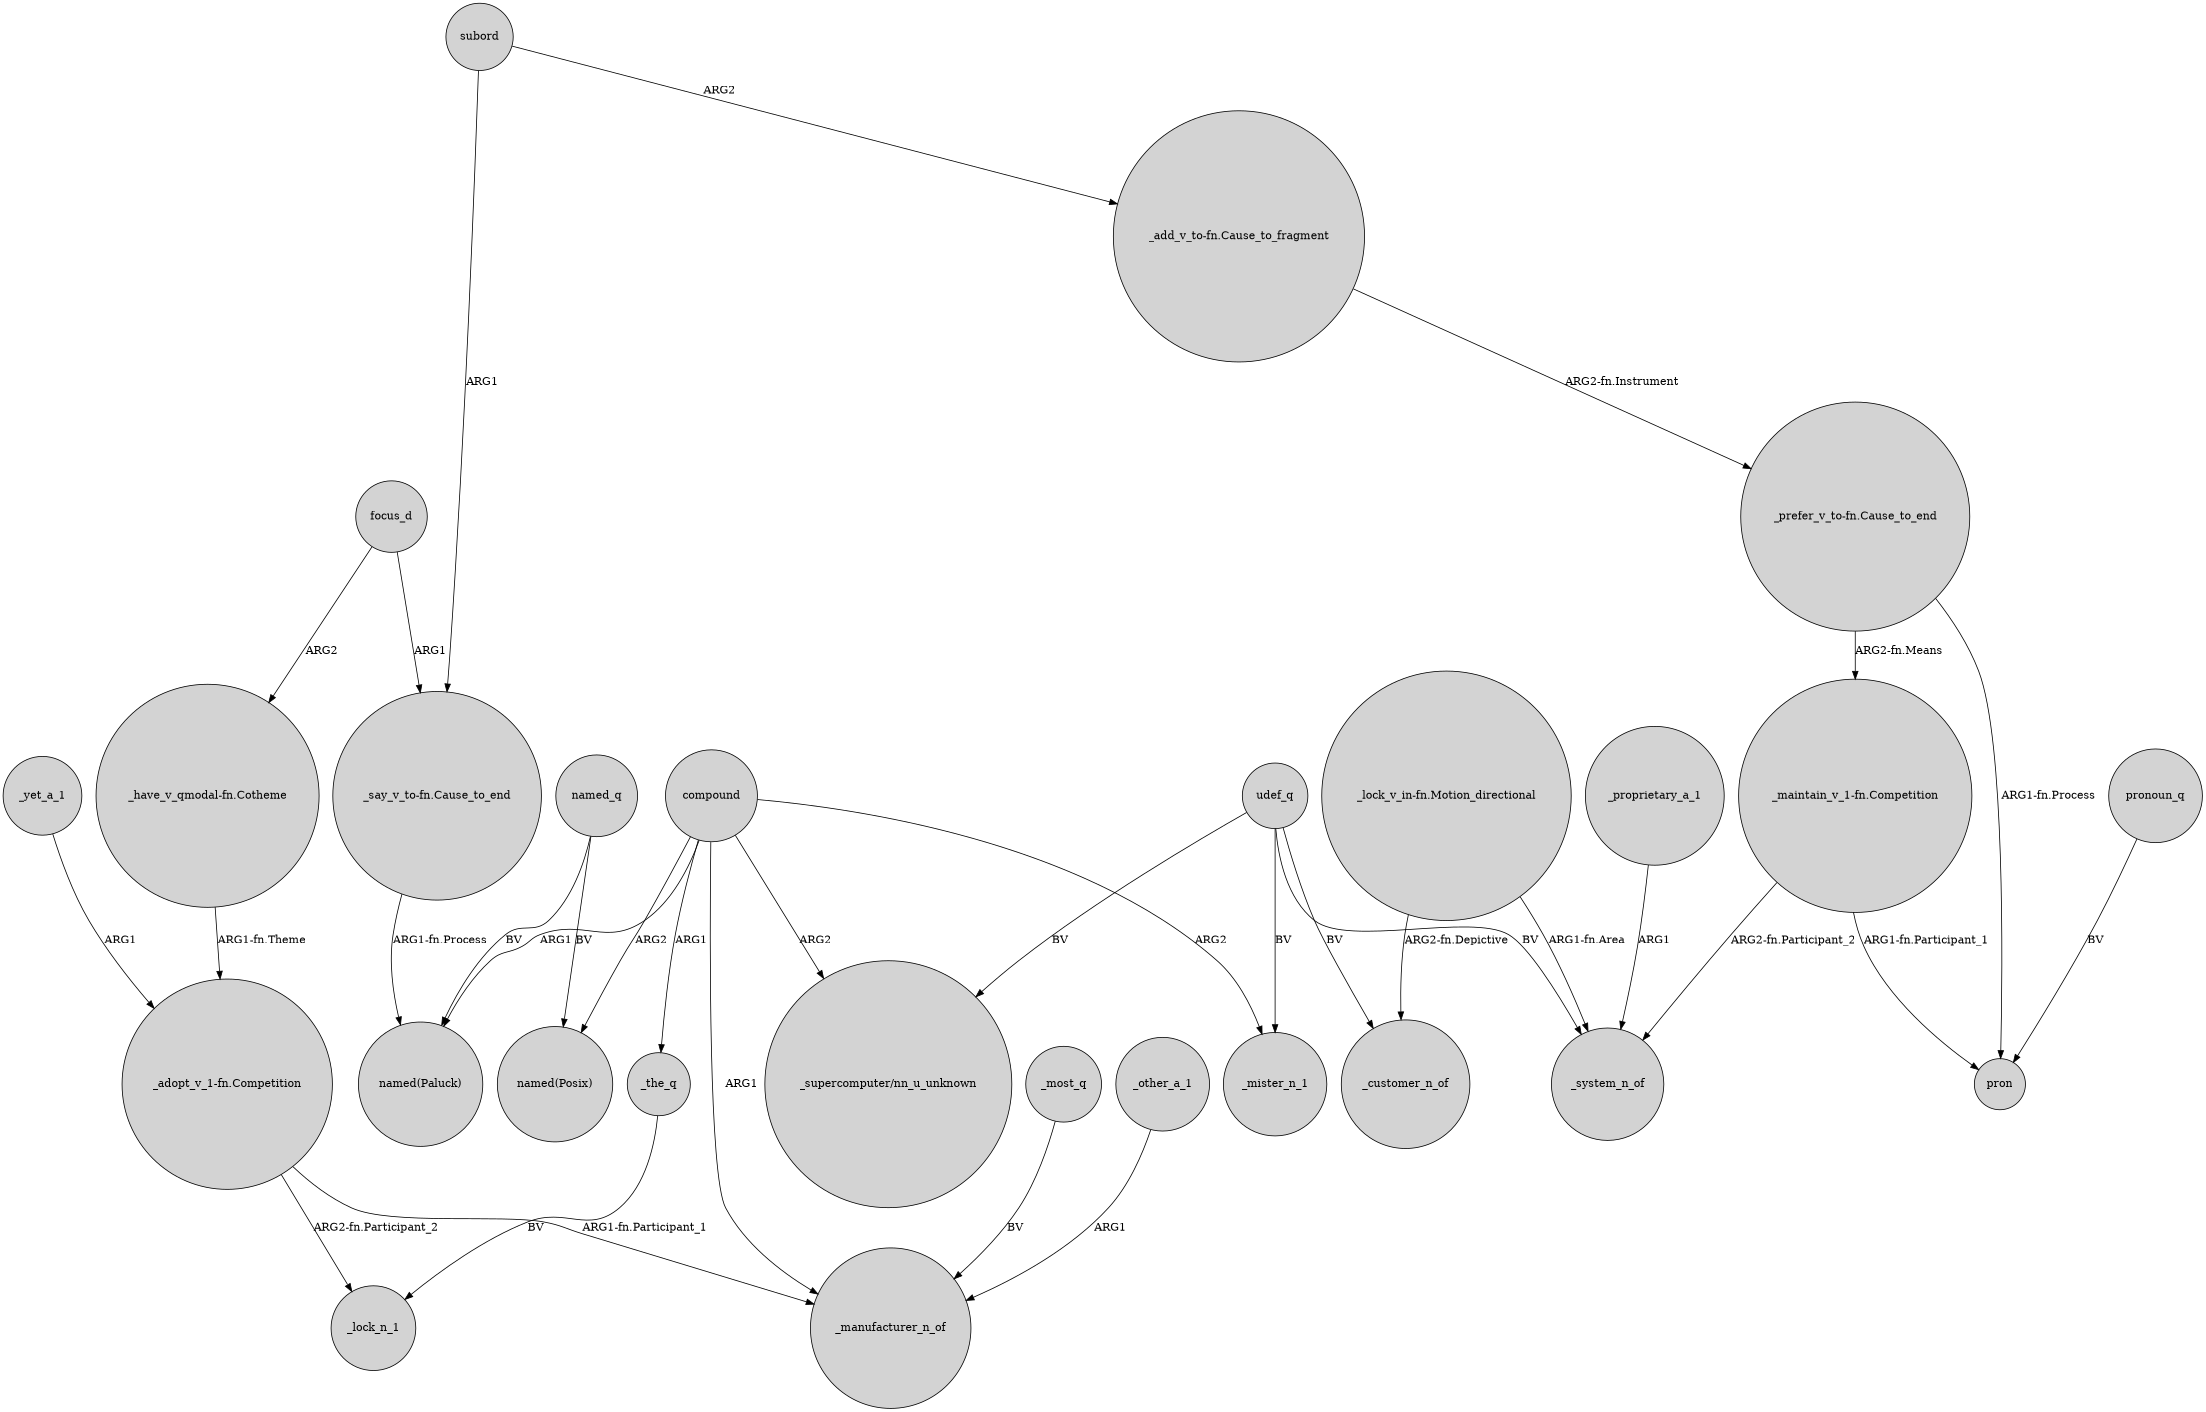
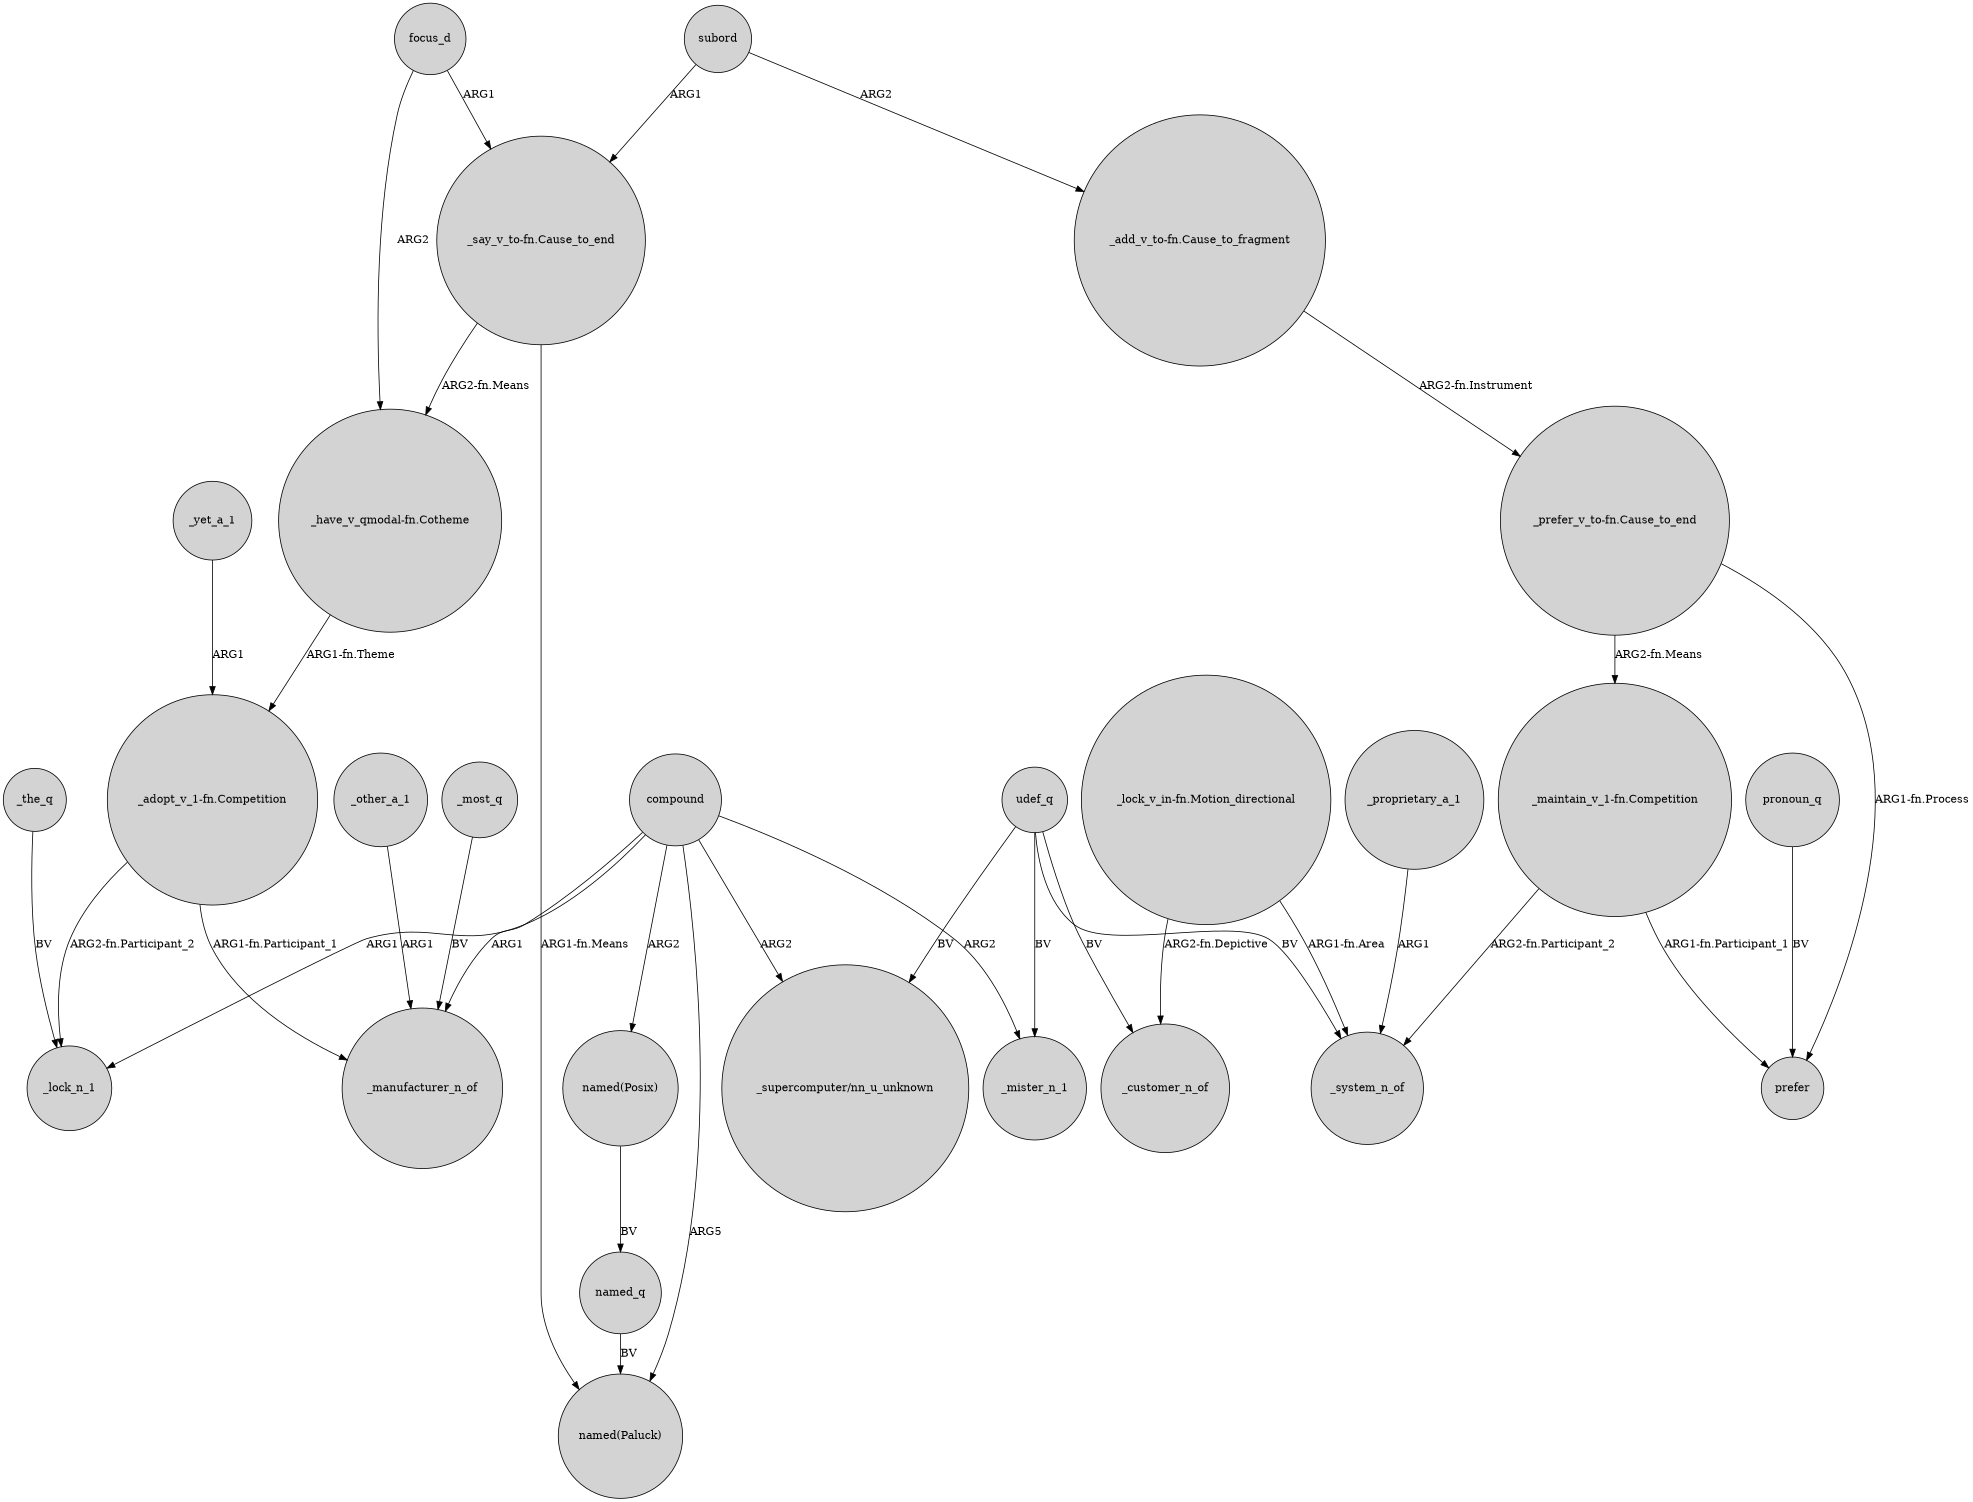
none -> (451, 364)
(578, 923) -> (620, 1195)
(440, 941) -> (585, 945)
(556, 941) -> (706, 1232)
(674, 941) -> (381, 936)
(2000, 1084) -> (1793, 1088)
